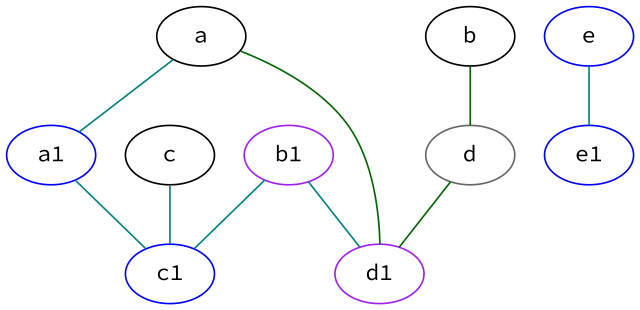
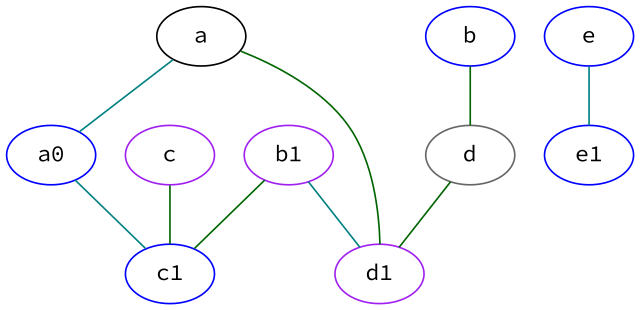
(470, 36) -> (470, 36)
(51, 155) -> (51, 155)
(170, 155) -> (170, 155)
(230, 214) -> (230, 214)
(170, 215) -> (170, 215)
